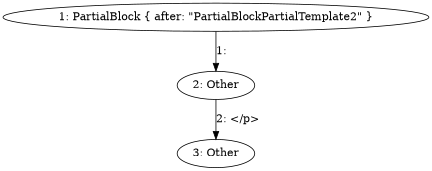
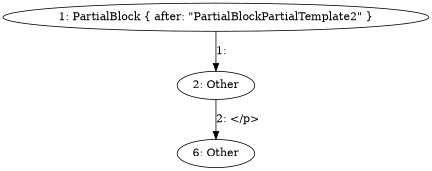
(216, 154) -> (216, 154)
